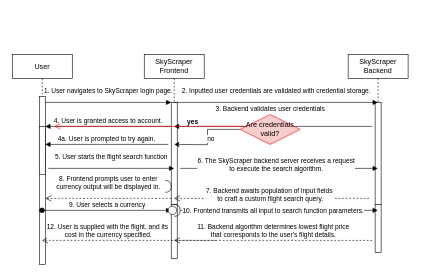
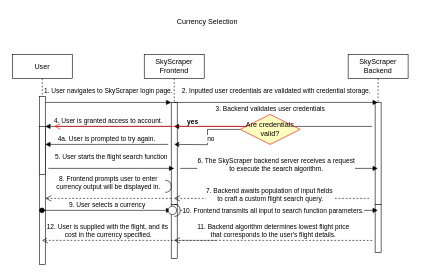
none -> (207, 21)
(270, 129) -> (270, 129)
